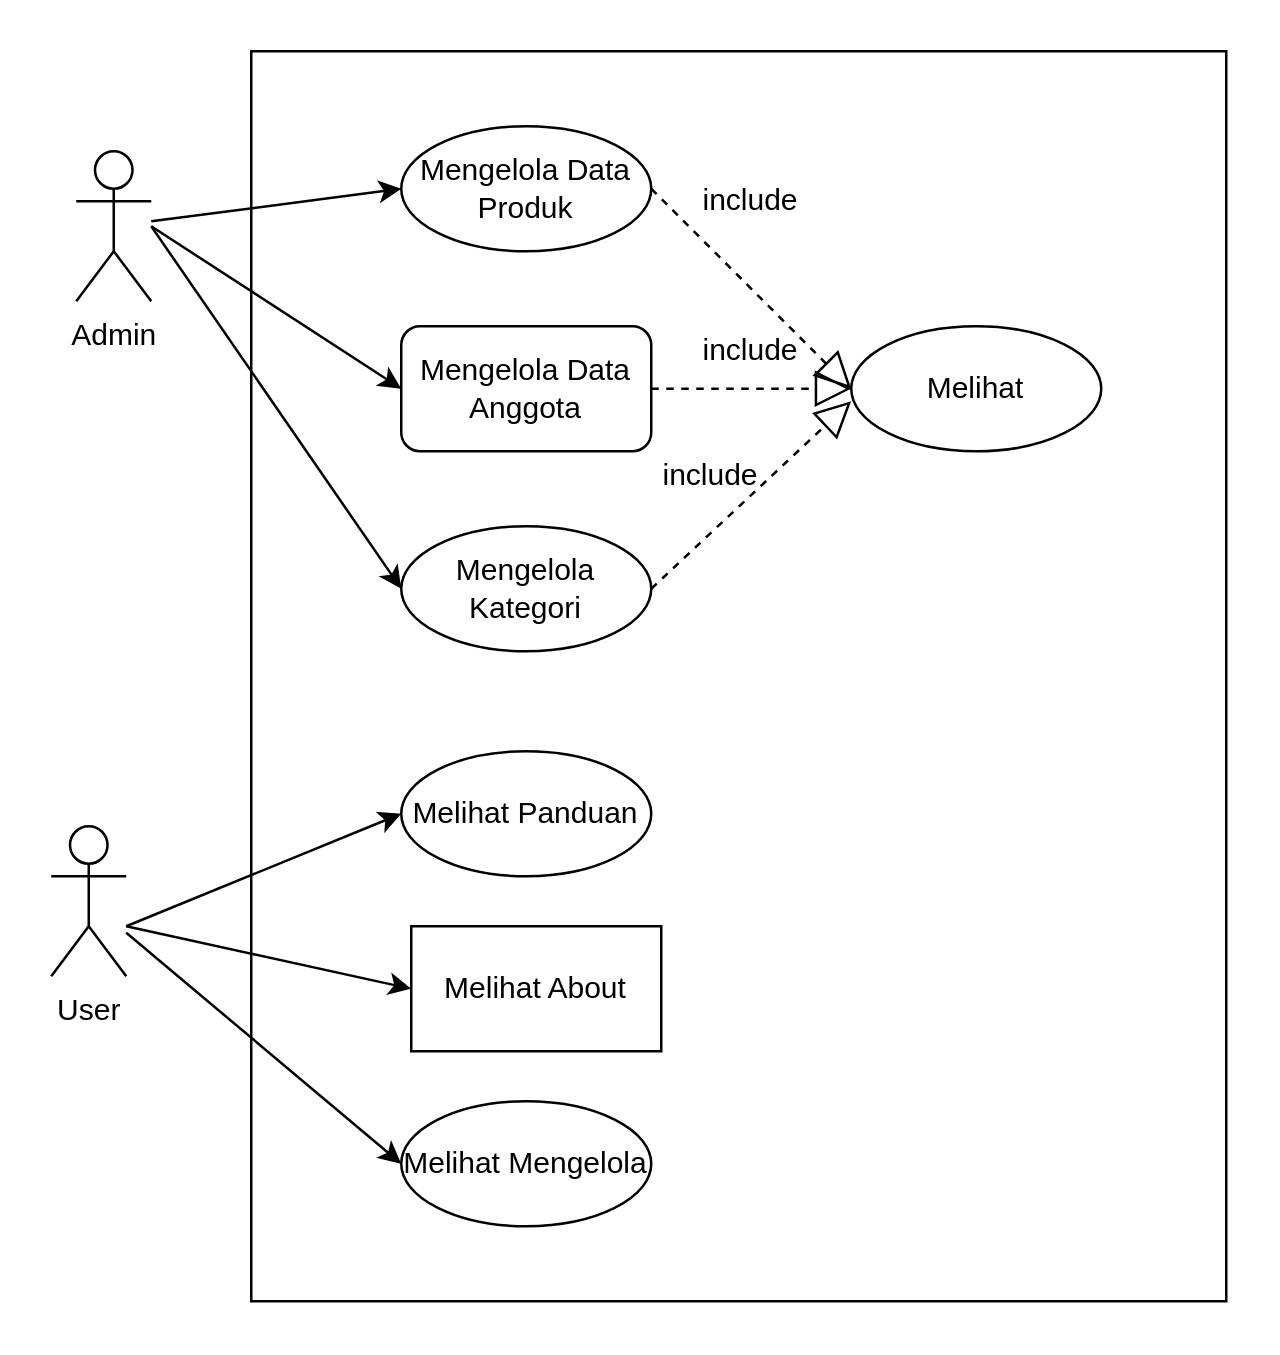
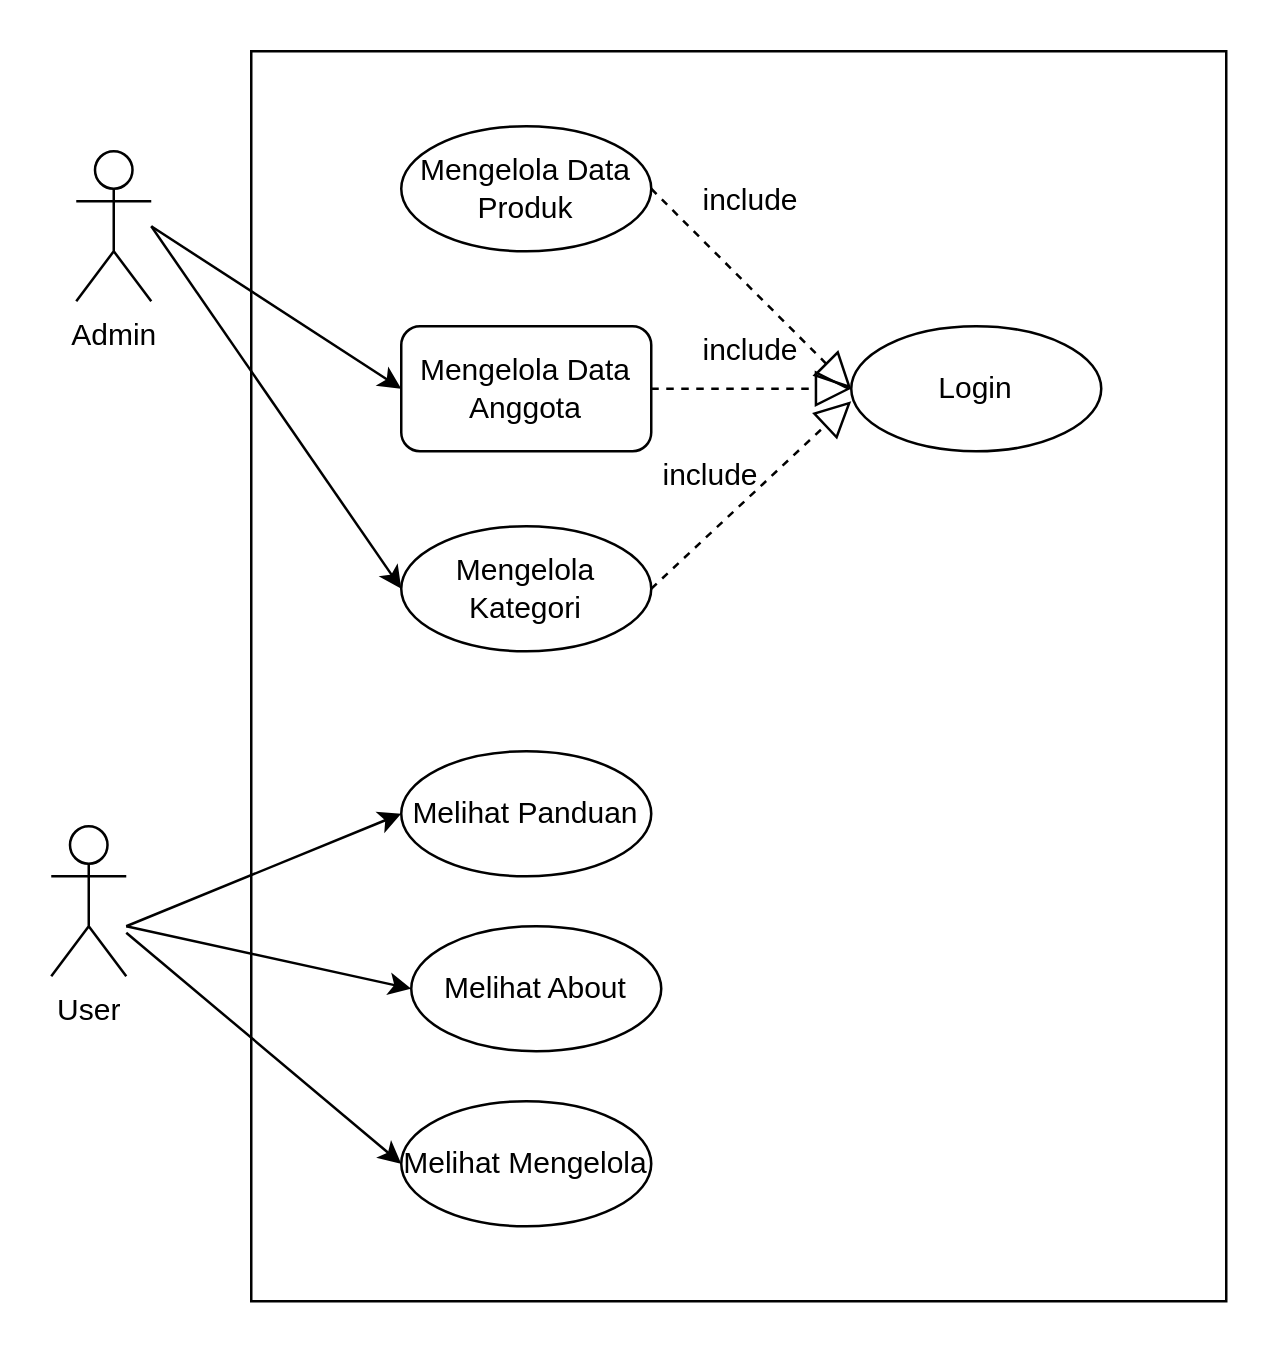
(268, 206) -> none
(976, 389) -> (976, 389)
(536, 989) -> (536, 989)
